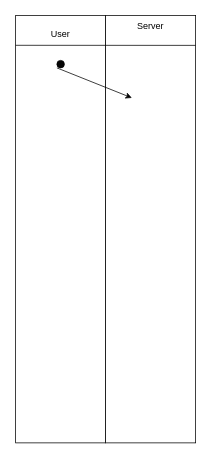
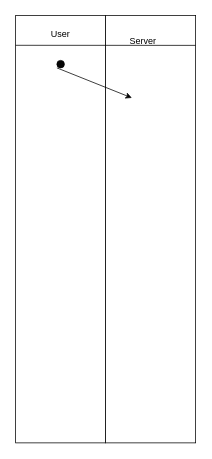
(150, 27) -> (143, 42)
